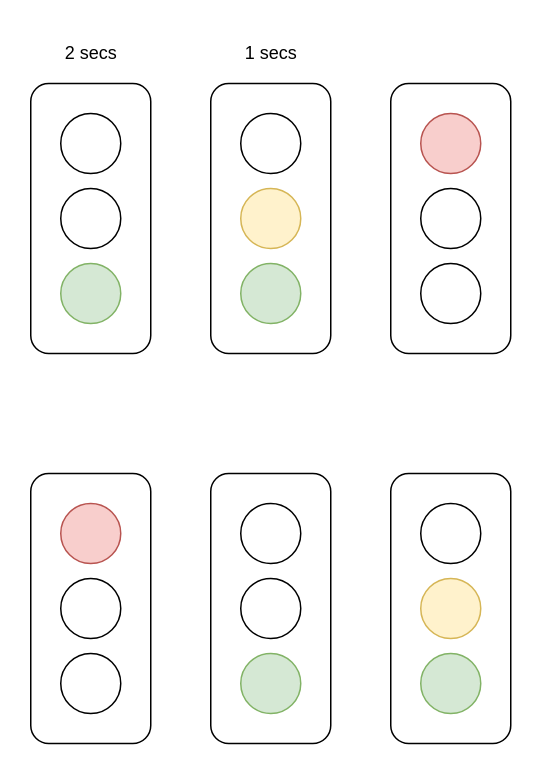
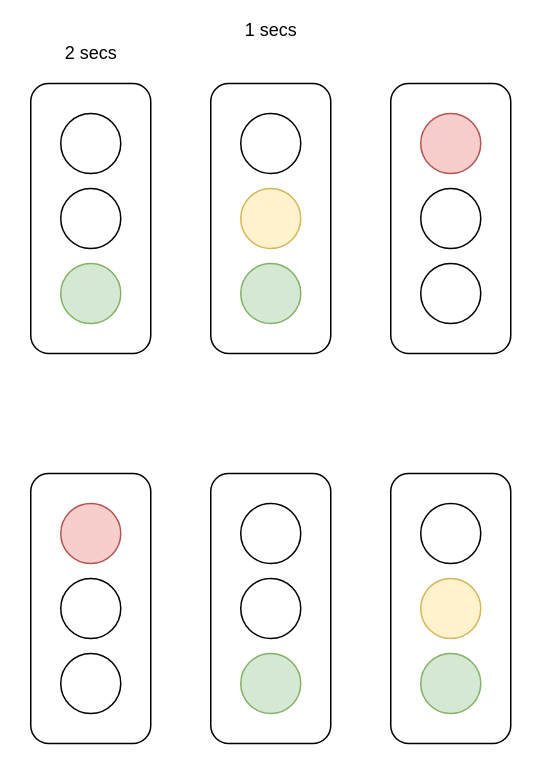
(271, 53) -> (271, 31)
